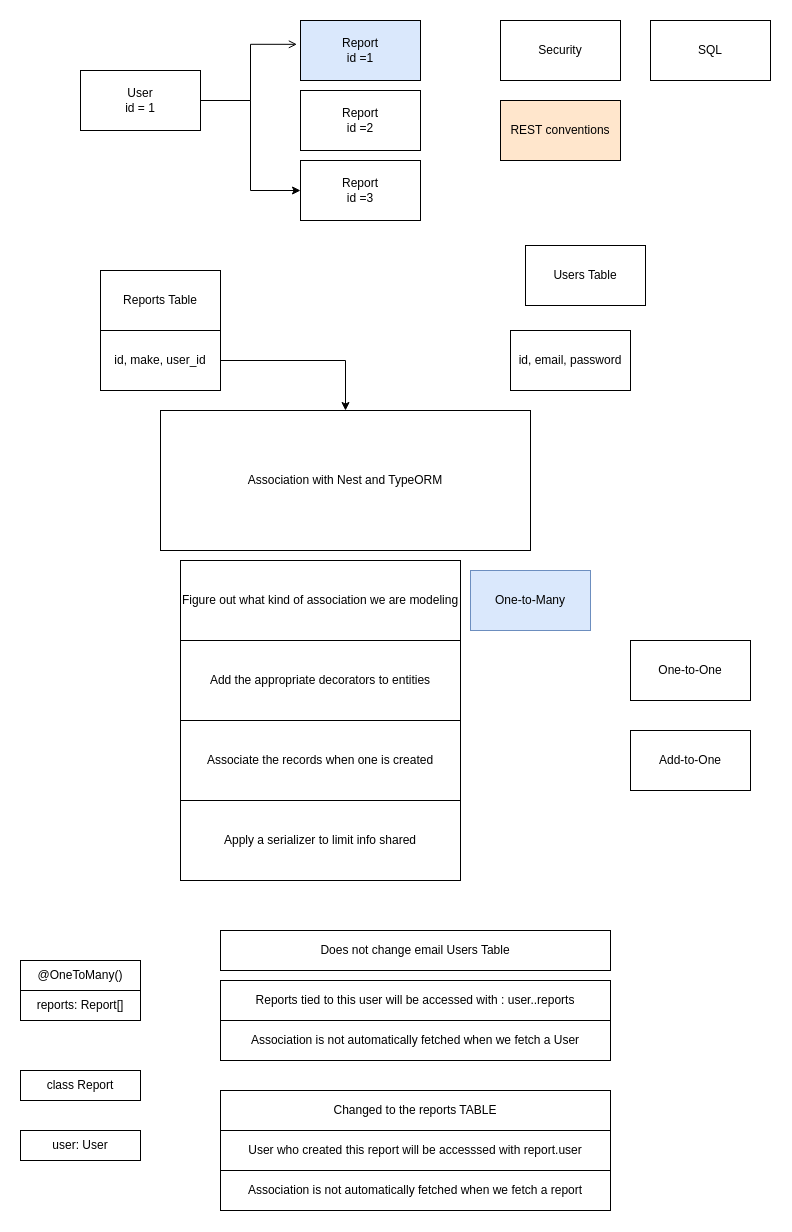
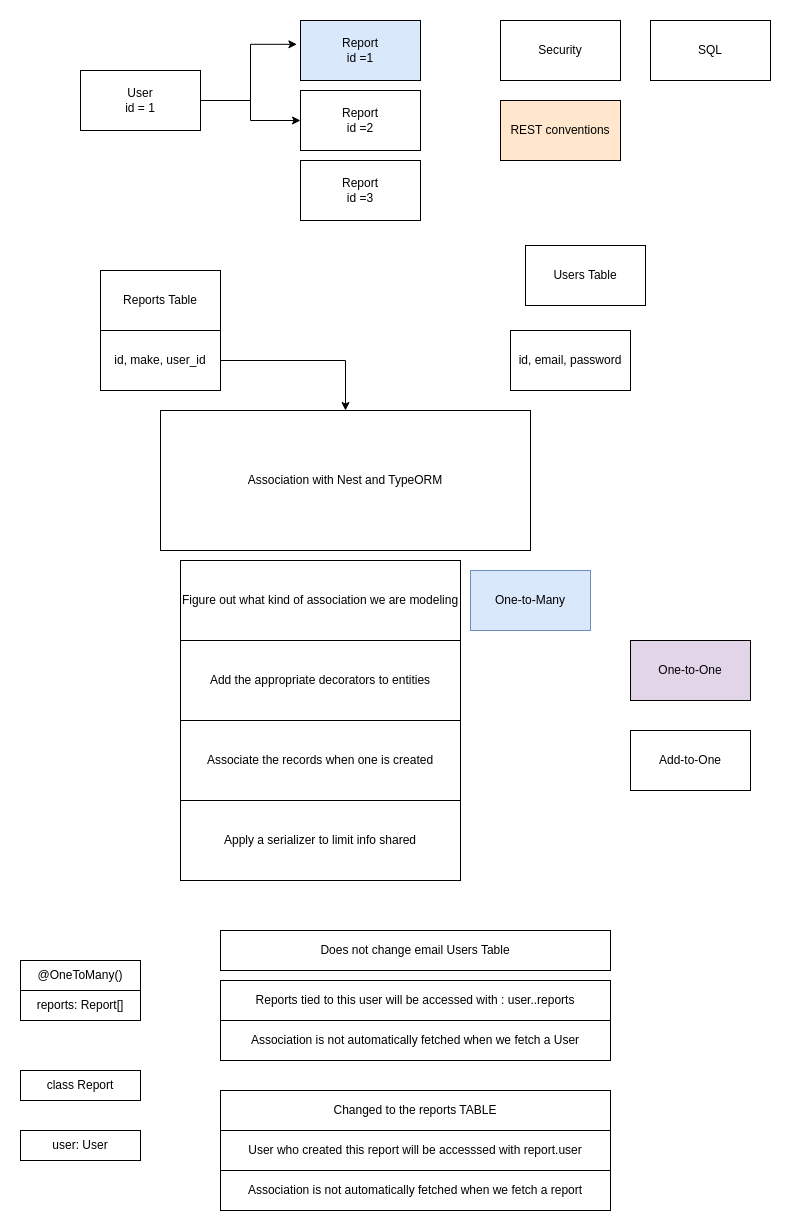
(290, 44) -> (289, 44)
none -> (273, 121)
(251, 178) -> none
(691, 671) -> (691, 671)
